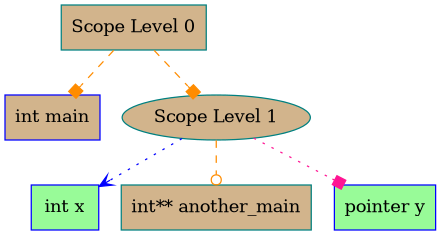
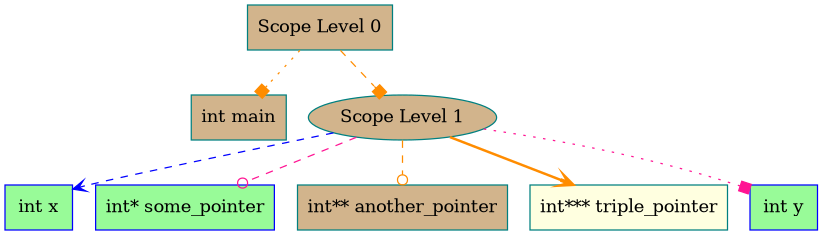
(97, 68) -> (284, 68)
(52, 118) -> (239, 118)
(146, 159) -> (209, 159)
none -> (185, 208)
(216, 208) -> (402, 208)
(385, 208) -> (784, 208)
none -> (629, 208)
